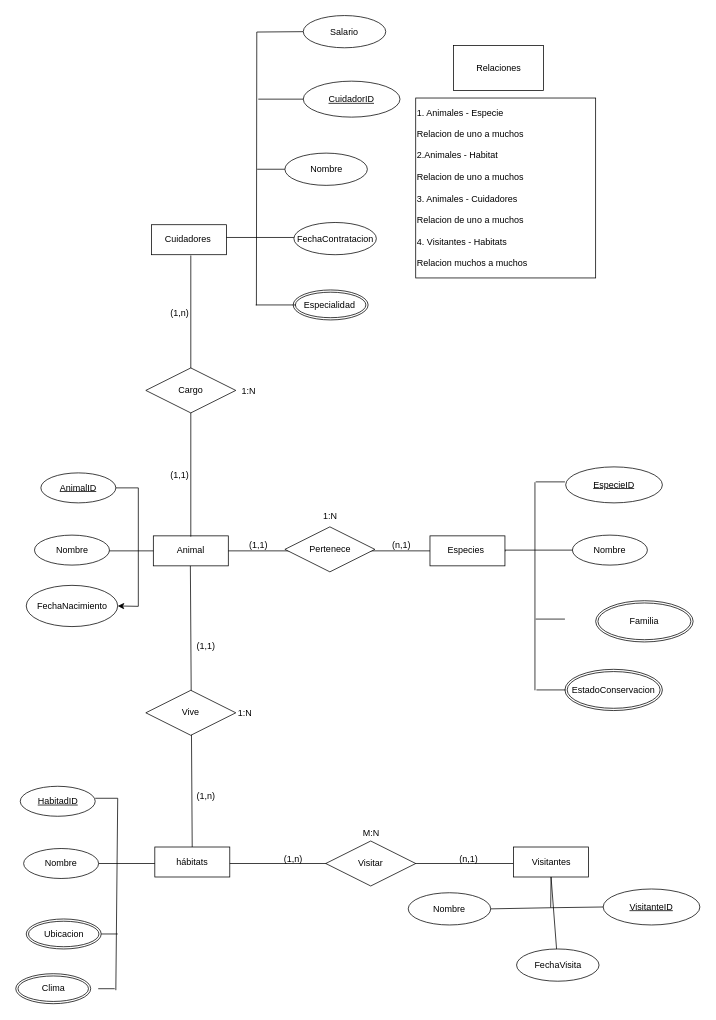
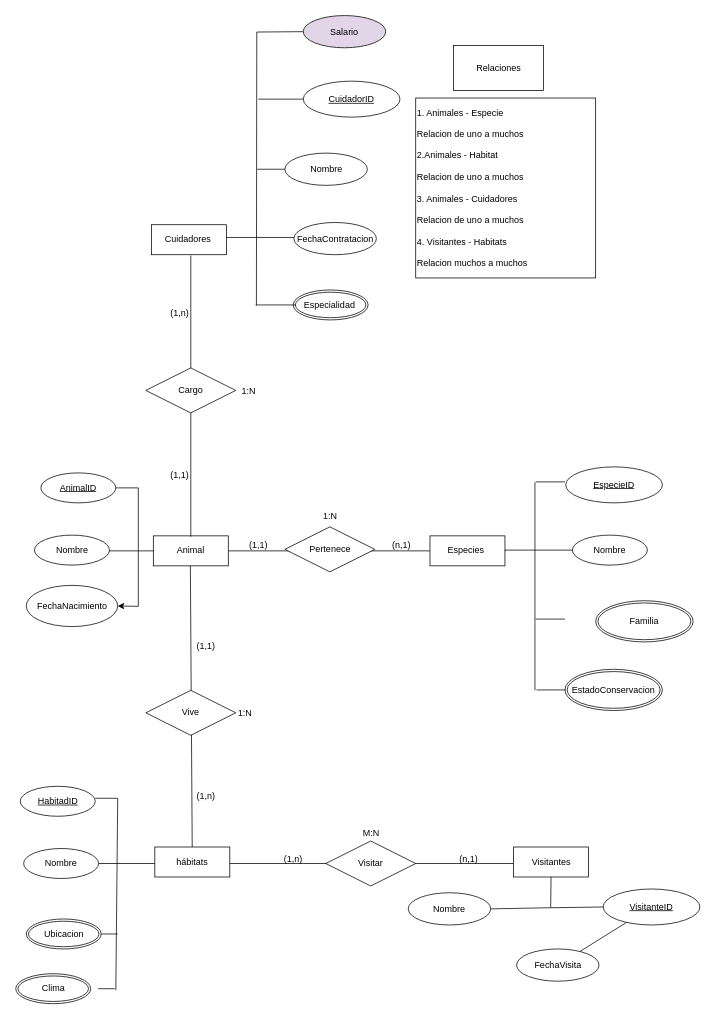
(345, 32) -> (345, 32)
(555, 921) -> (603, 937)
